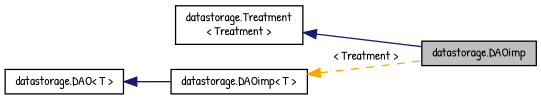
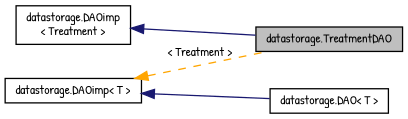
(239, 25) -> (73, 25)
(479, 53) -> (329, 39)
(154, 82) -> (212, 96)
